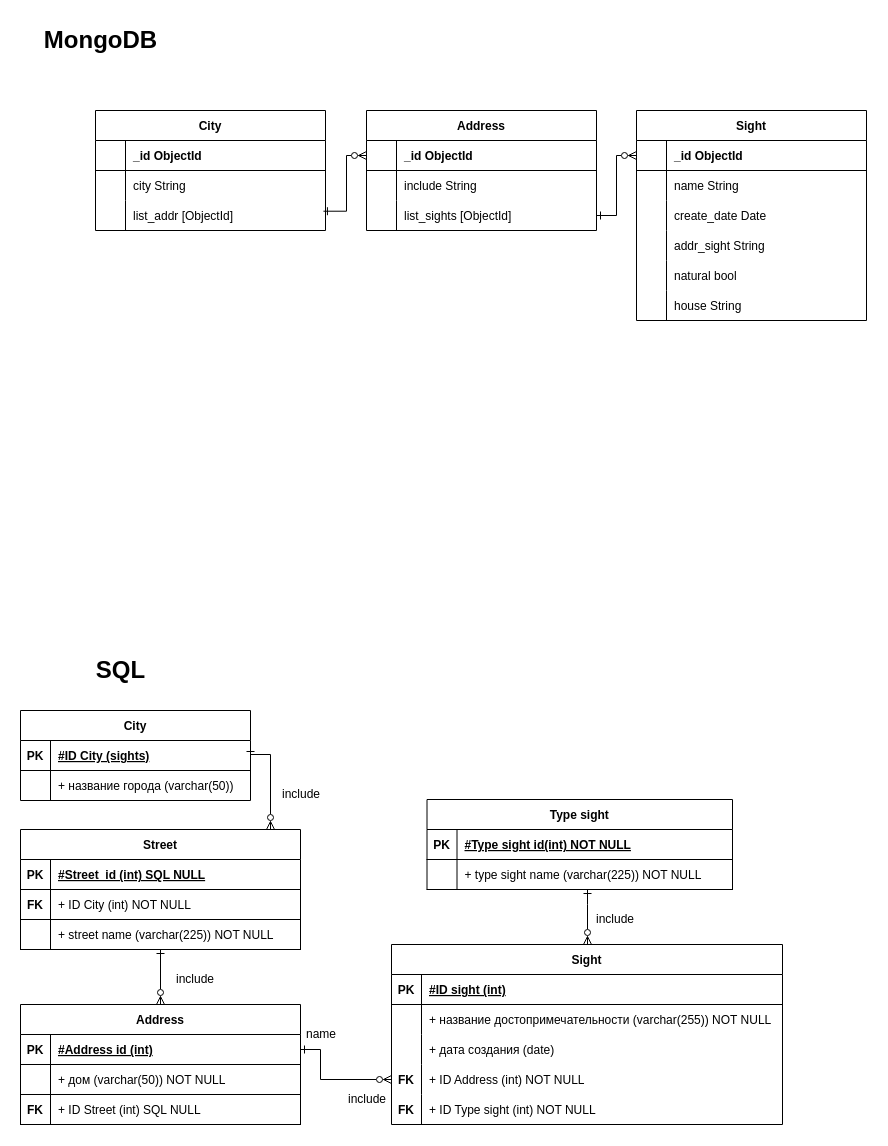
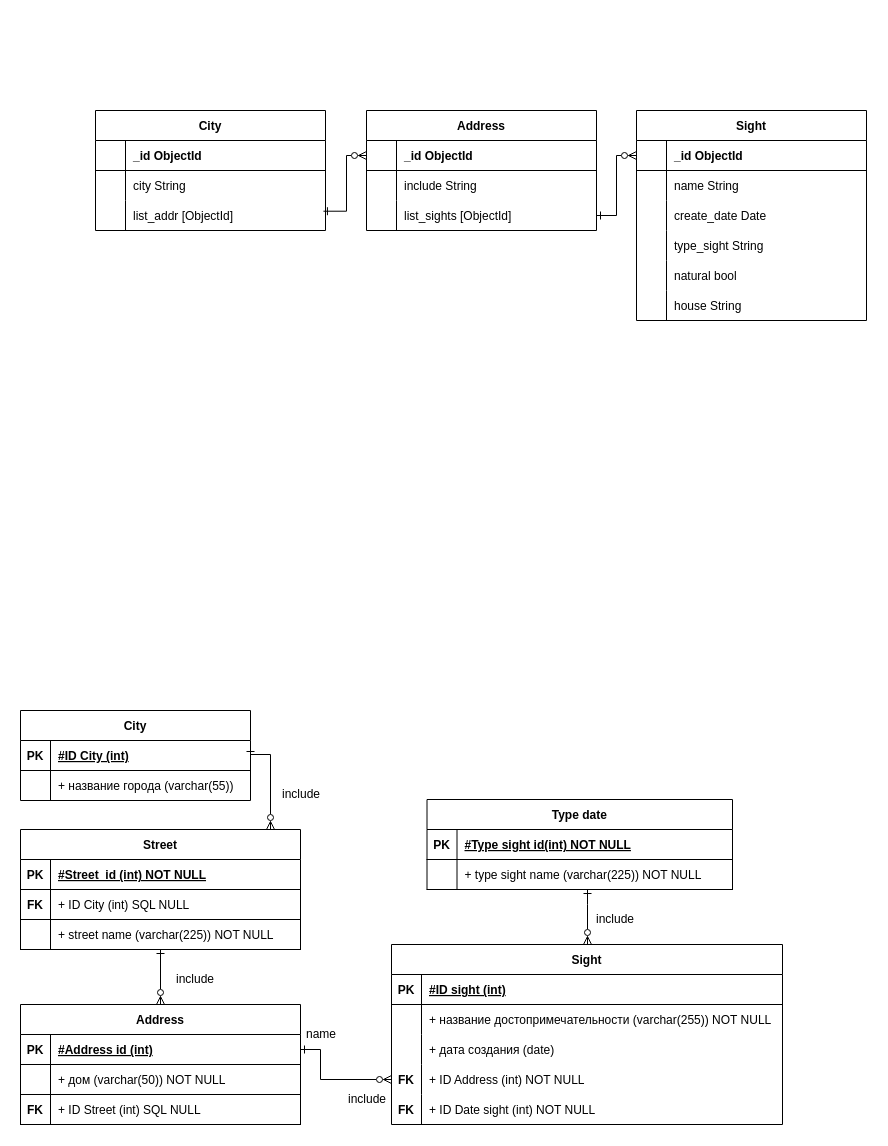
(101, 41) -> none
(726, 246) -> (726, 246)
(121, 671) -> none
(109, 756) -> (99, 756)
(157, 786) -> (157, 786)
(579, 815) -> (579, 815)
(134, 875) -> (134, 875)
(128, 905) -> (128, 905)
(517, 1110) -> (517, 1110)
